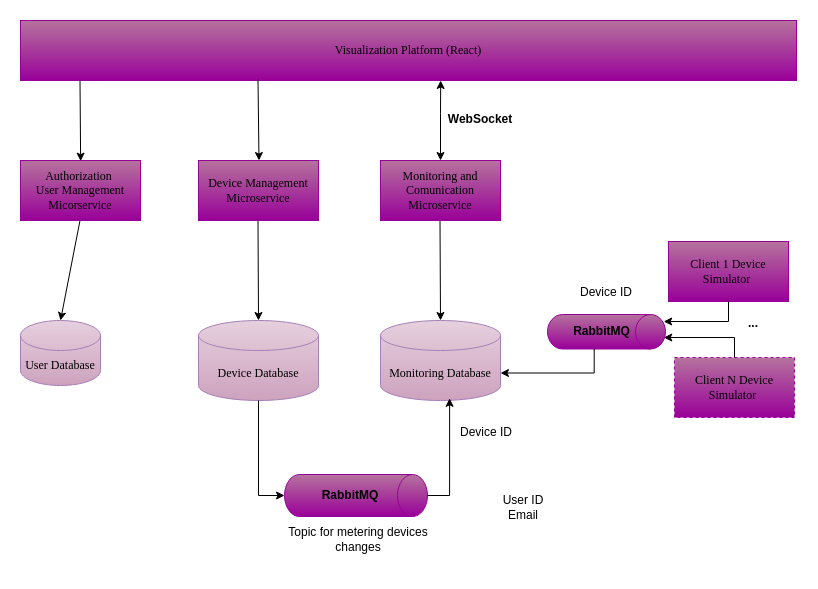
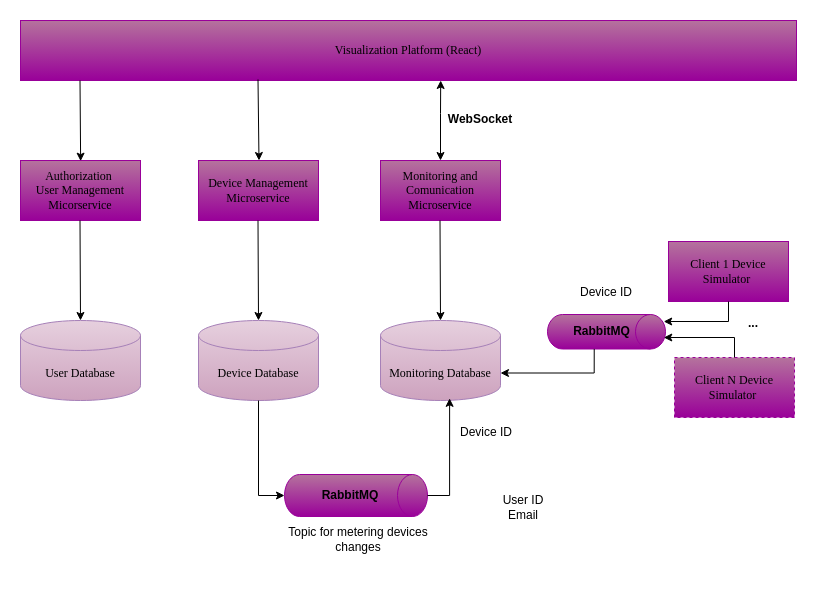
(61, 353) -> (81, 361)
